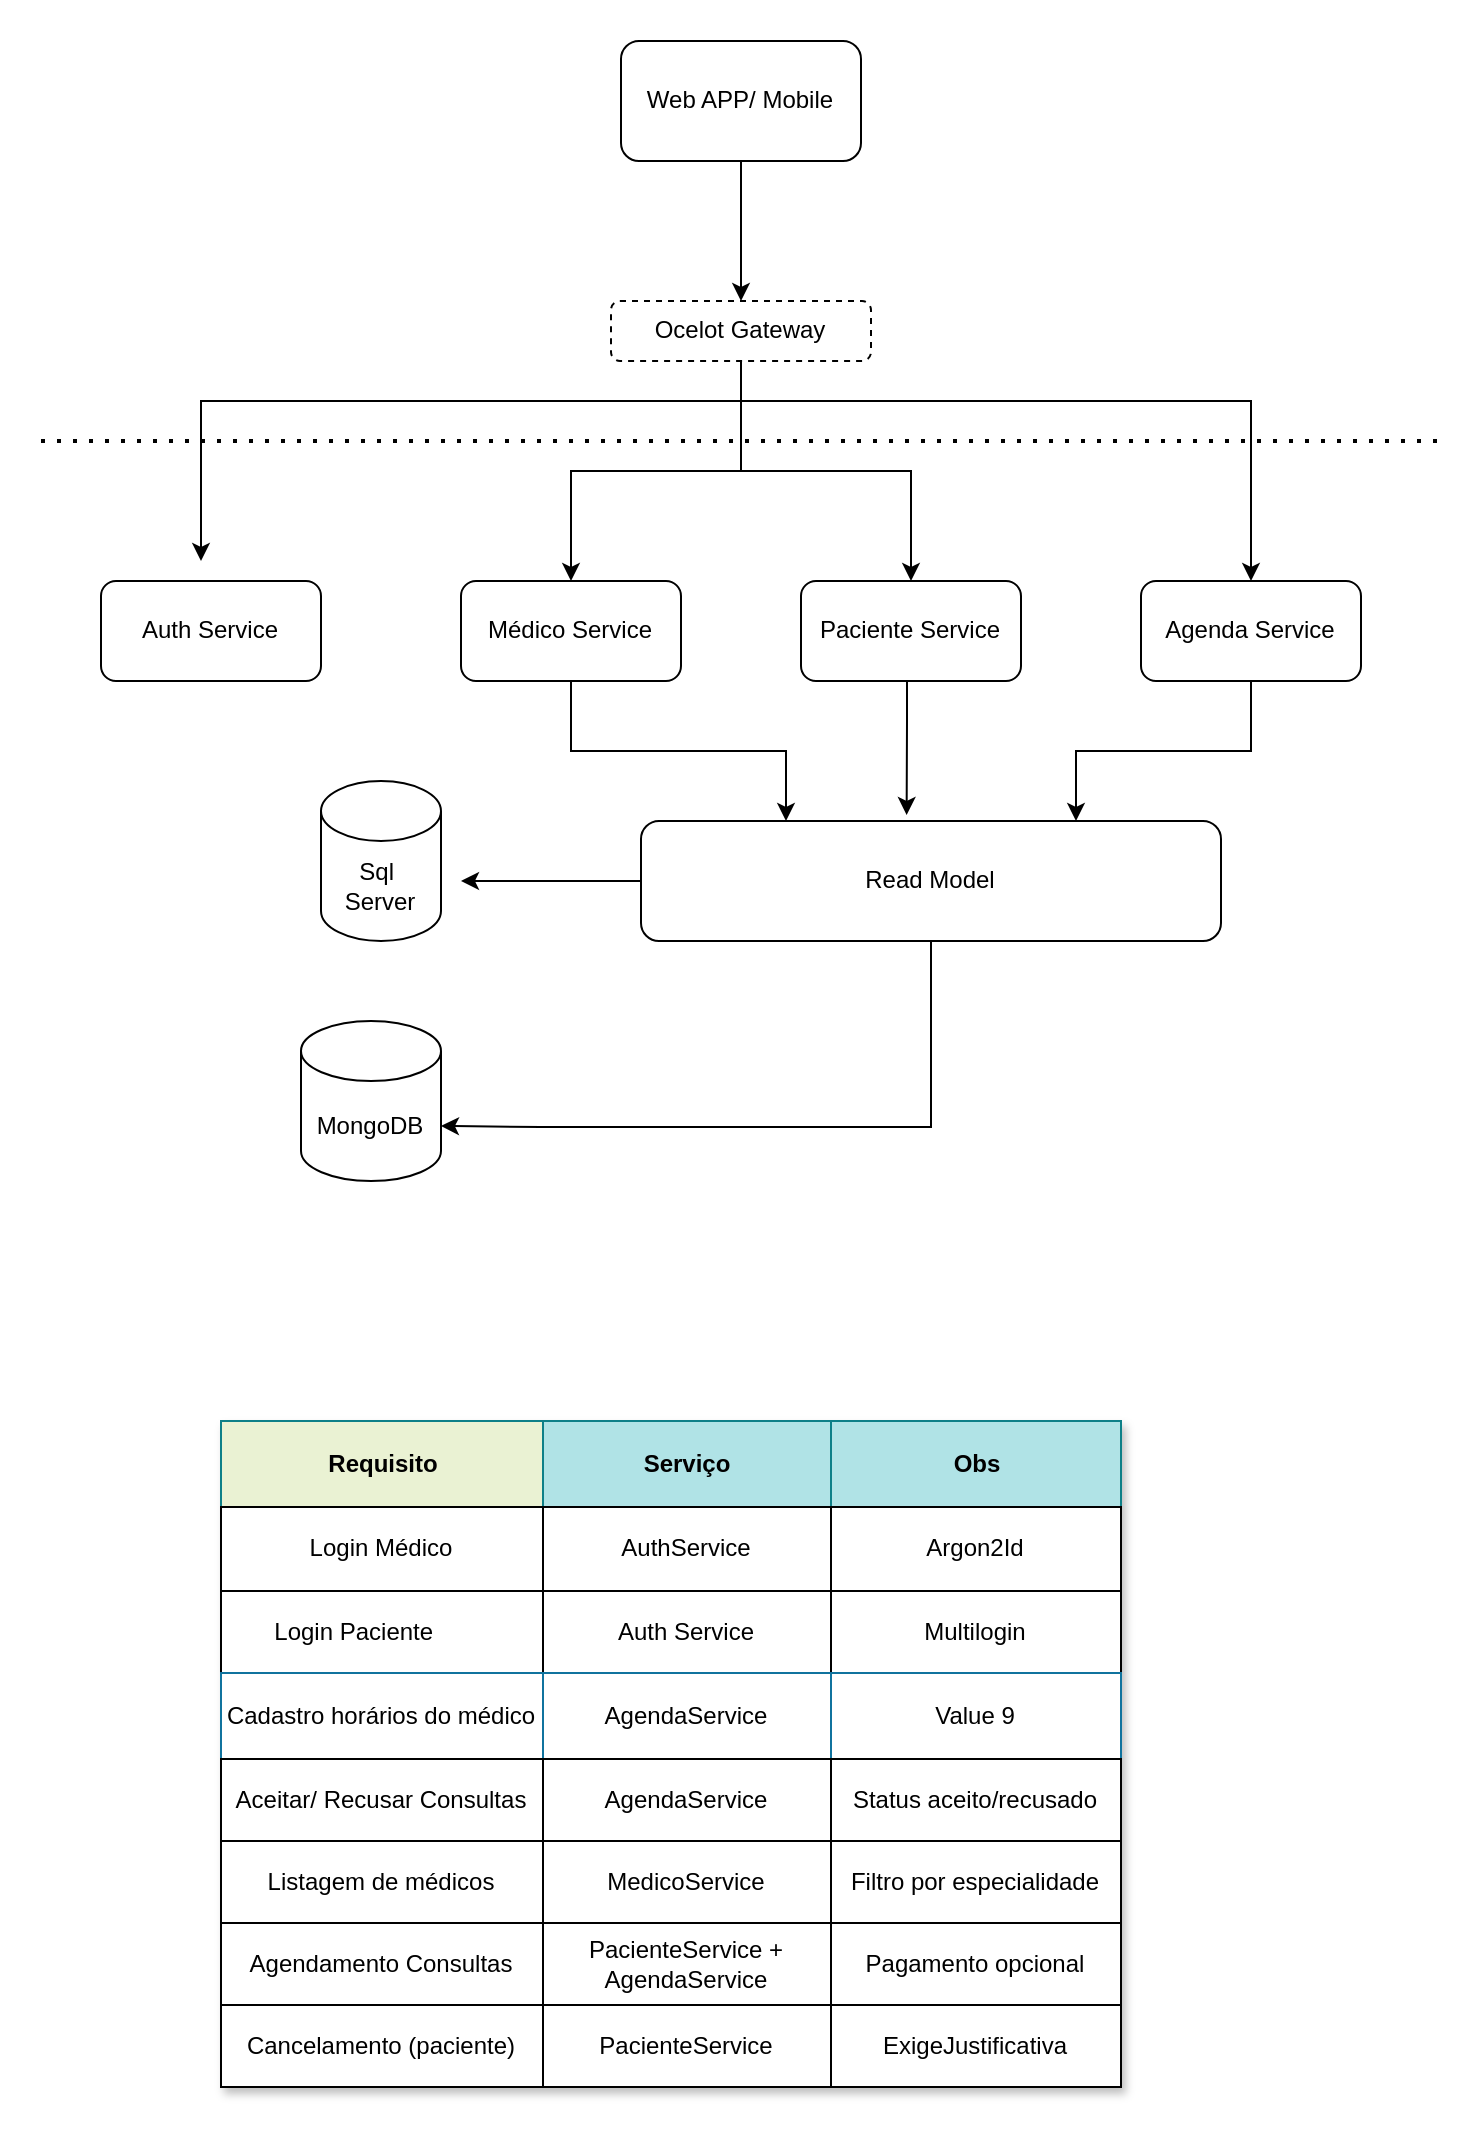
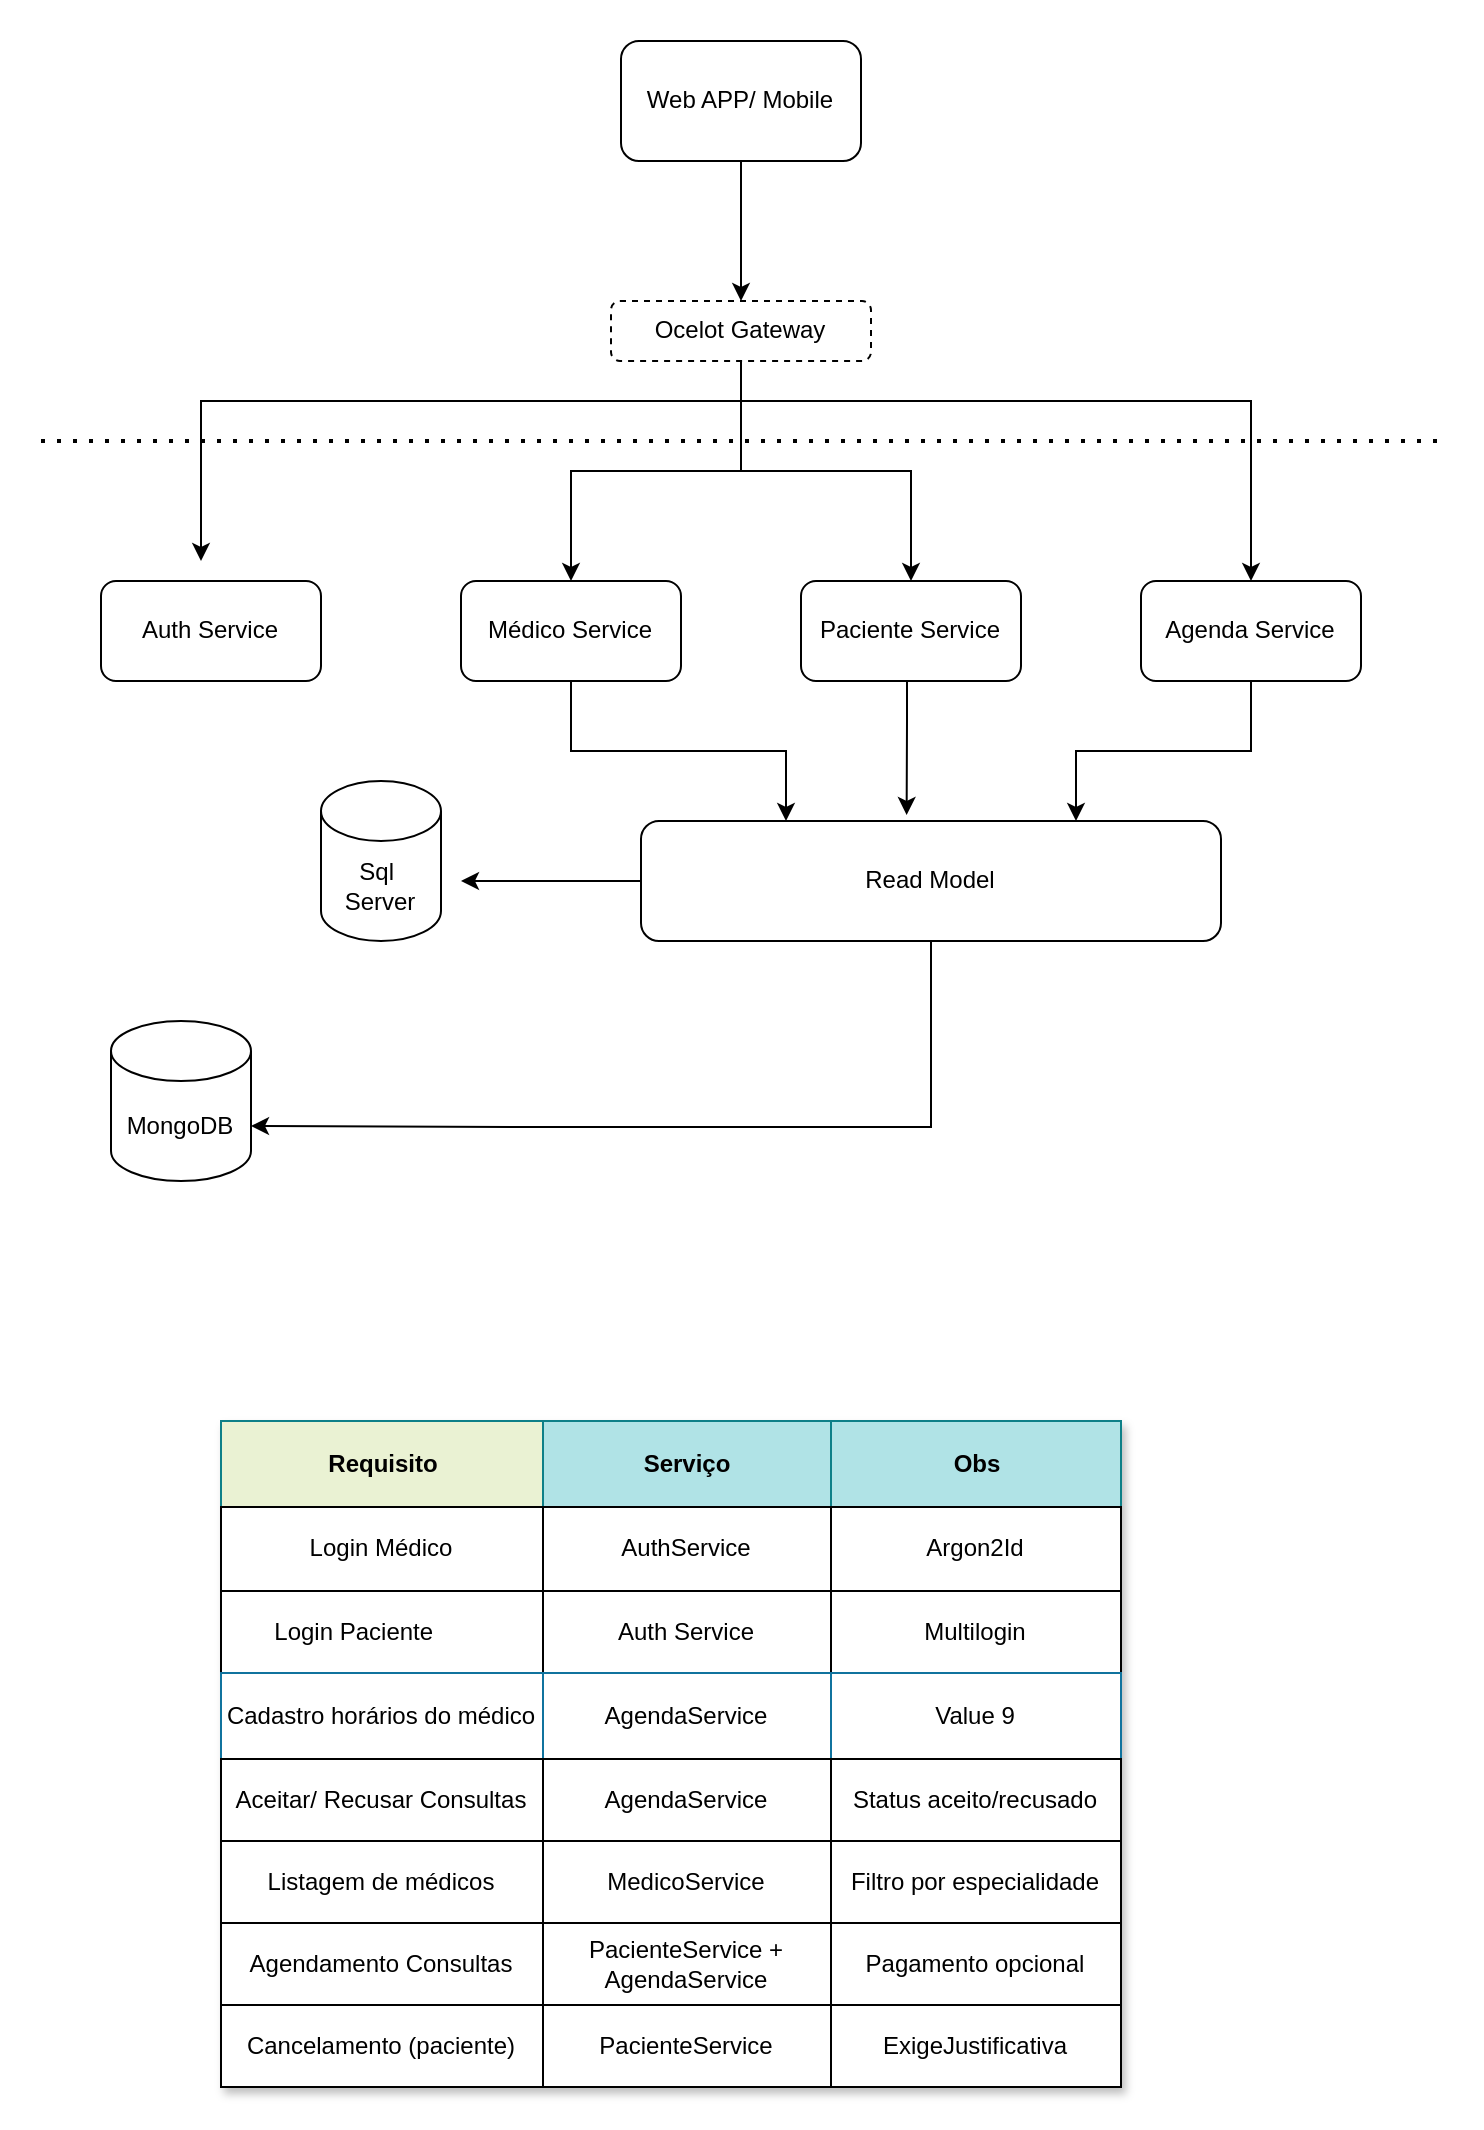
(371, 1101) -> (181, 1101)
